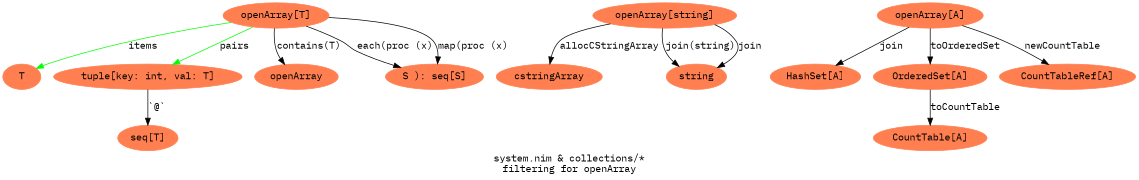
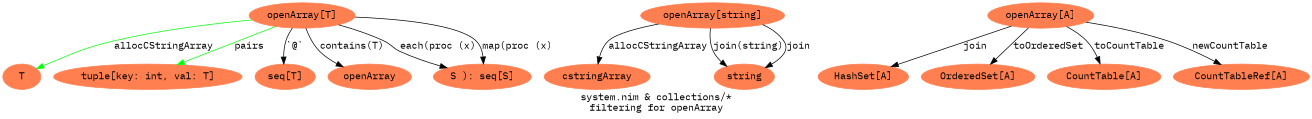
(143, 46) -> (164, 46)
(148, 104) -> (286, 42)
(930, 104) -> (1085, 39)
